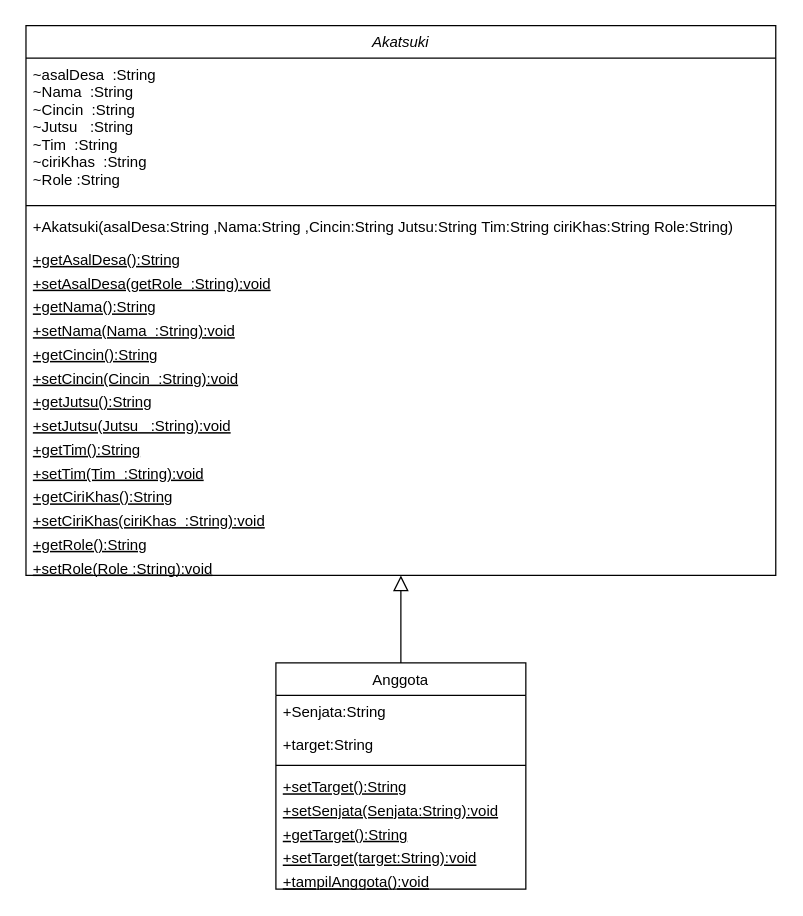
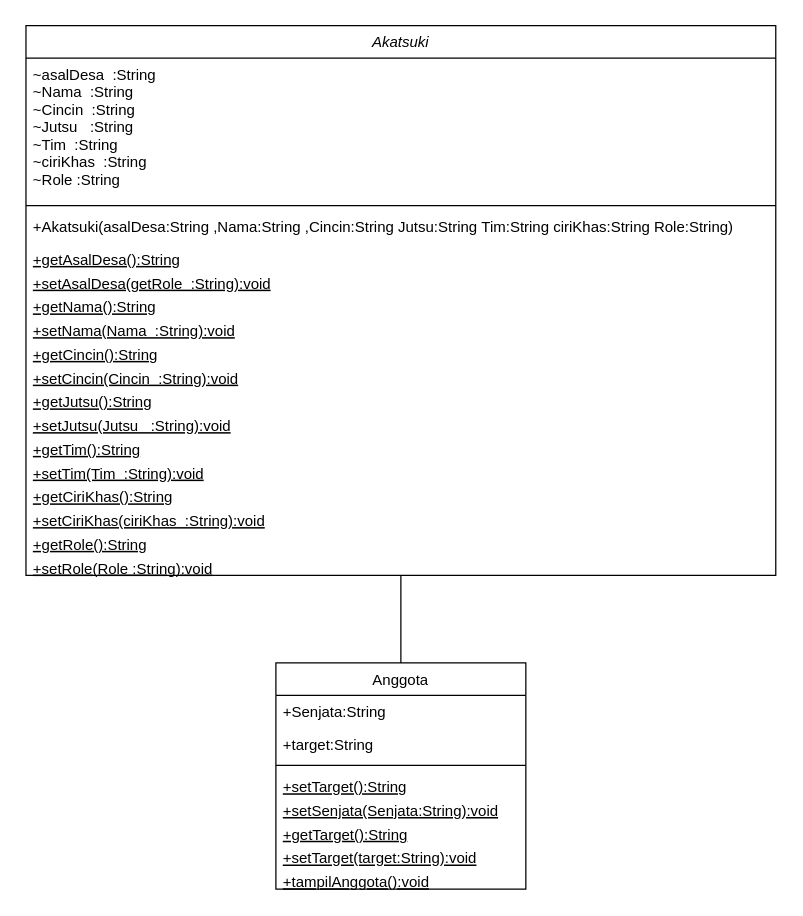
(401, 592) -> (401, 585)
